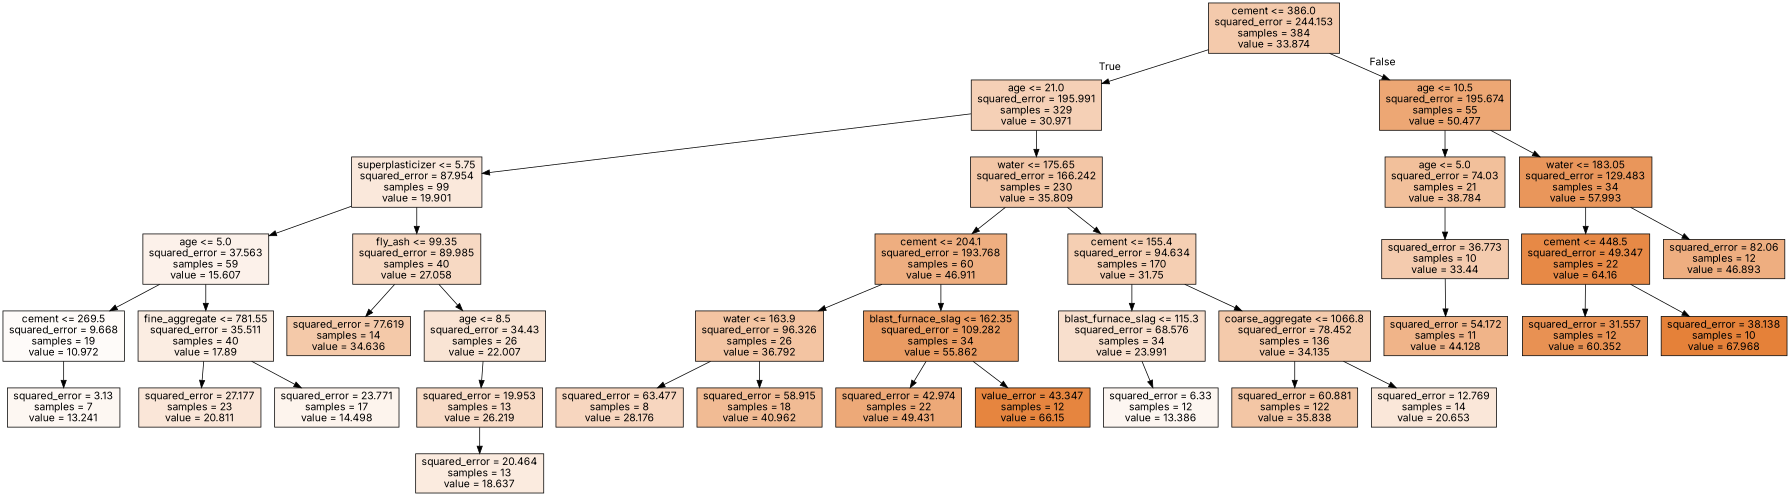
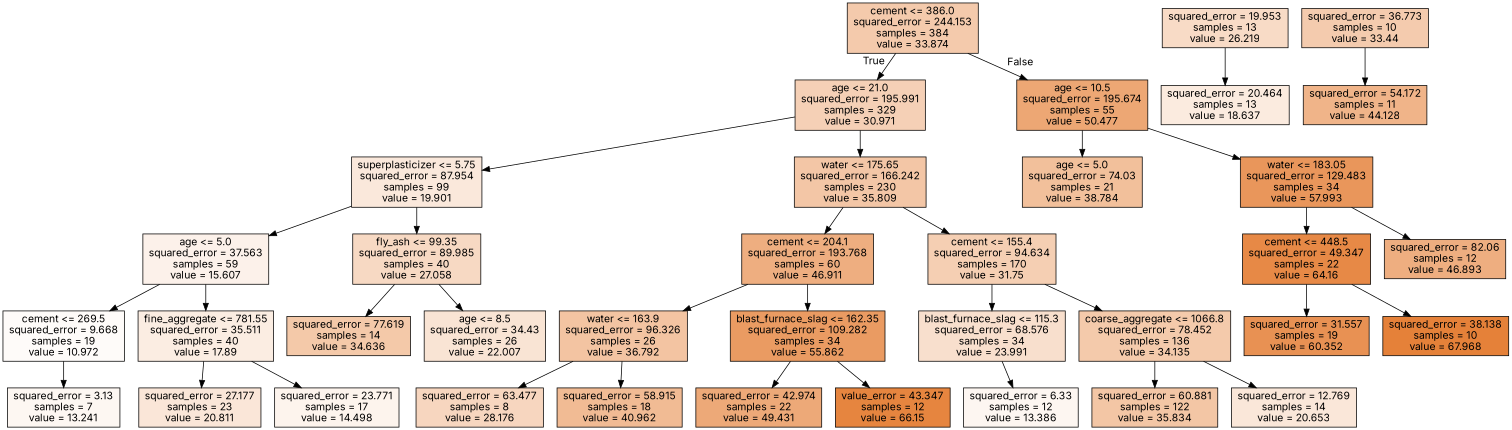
(1445, 220) -> none
(1585, 336) -> (1307, 336)
(482, 371) -> none
(1295, 408) -> (1155, 408)
